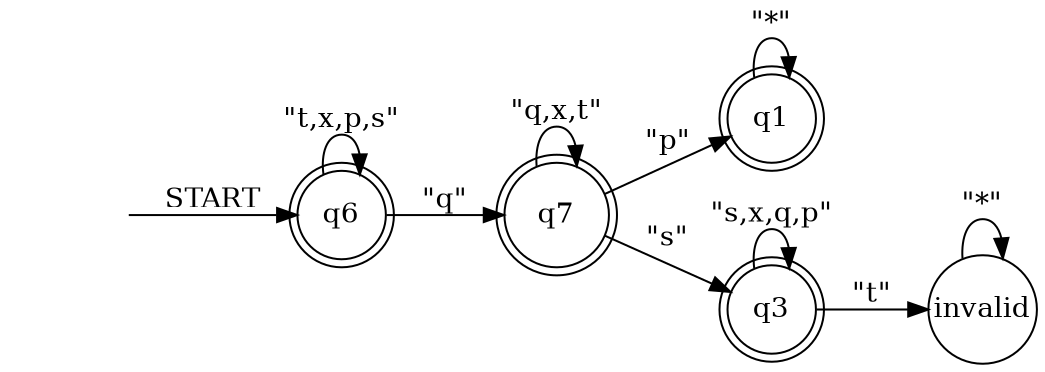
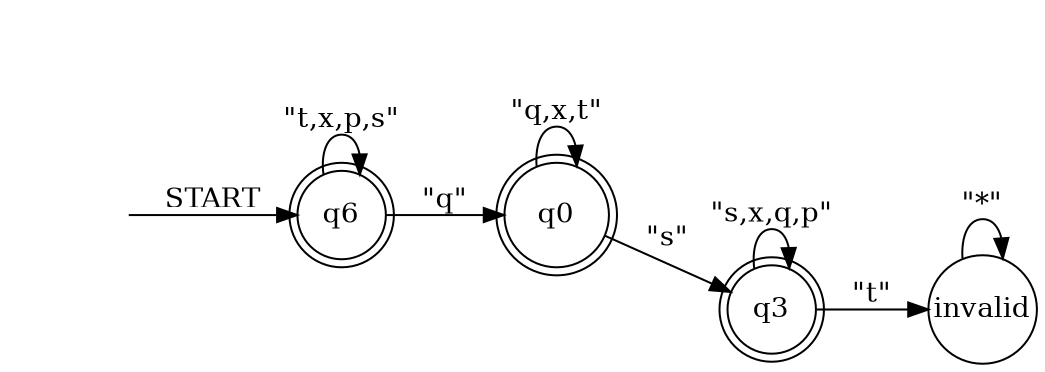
(772, 119) -> none
(557, 215) -> (557, 215)
